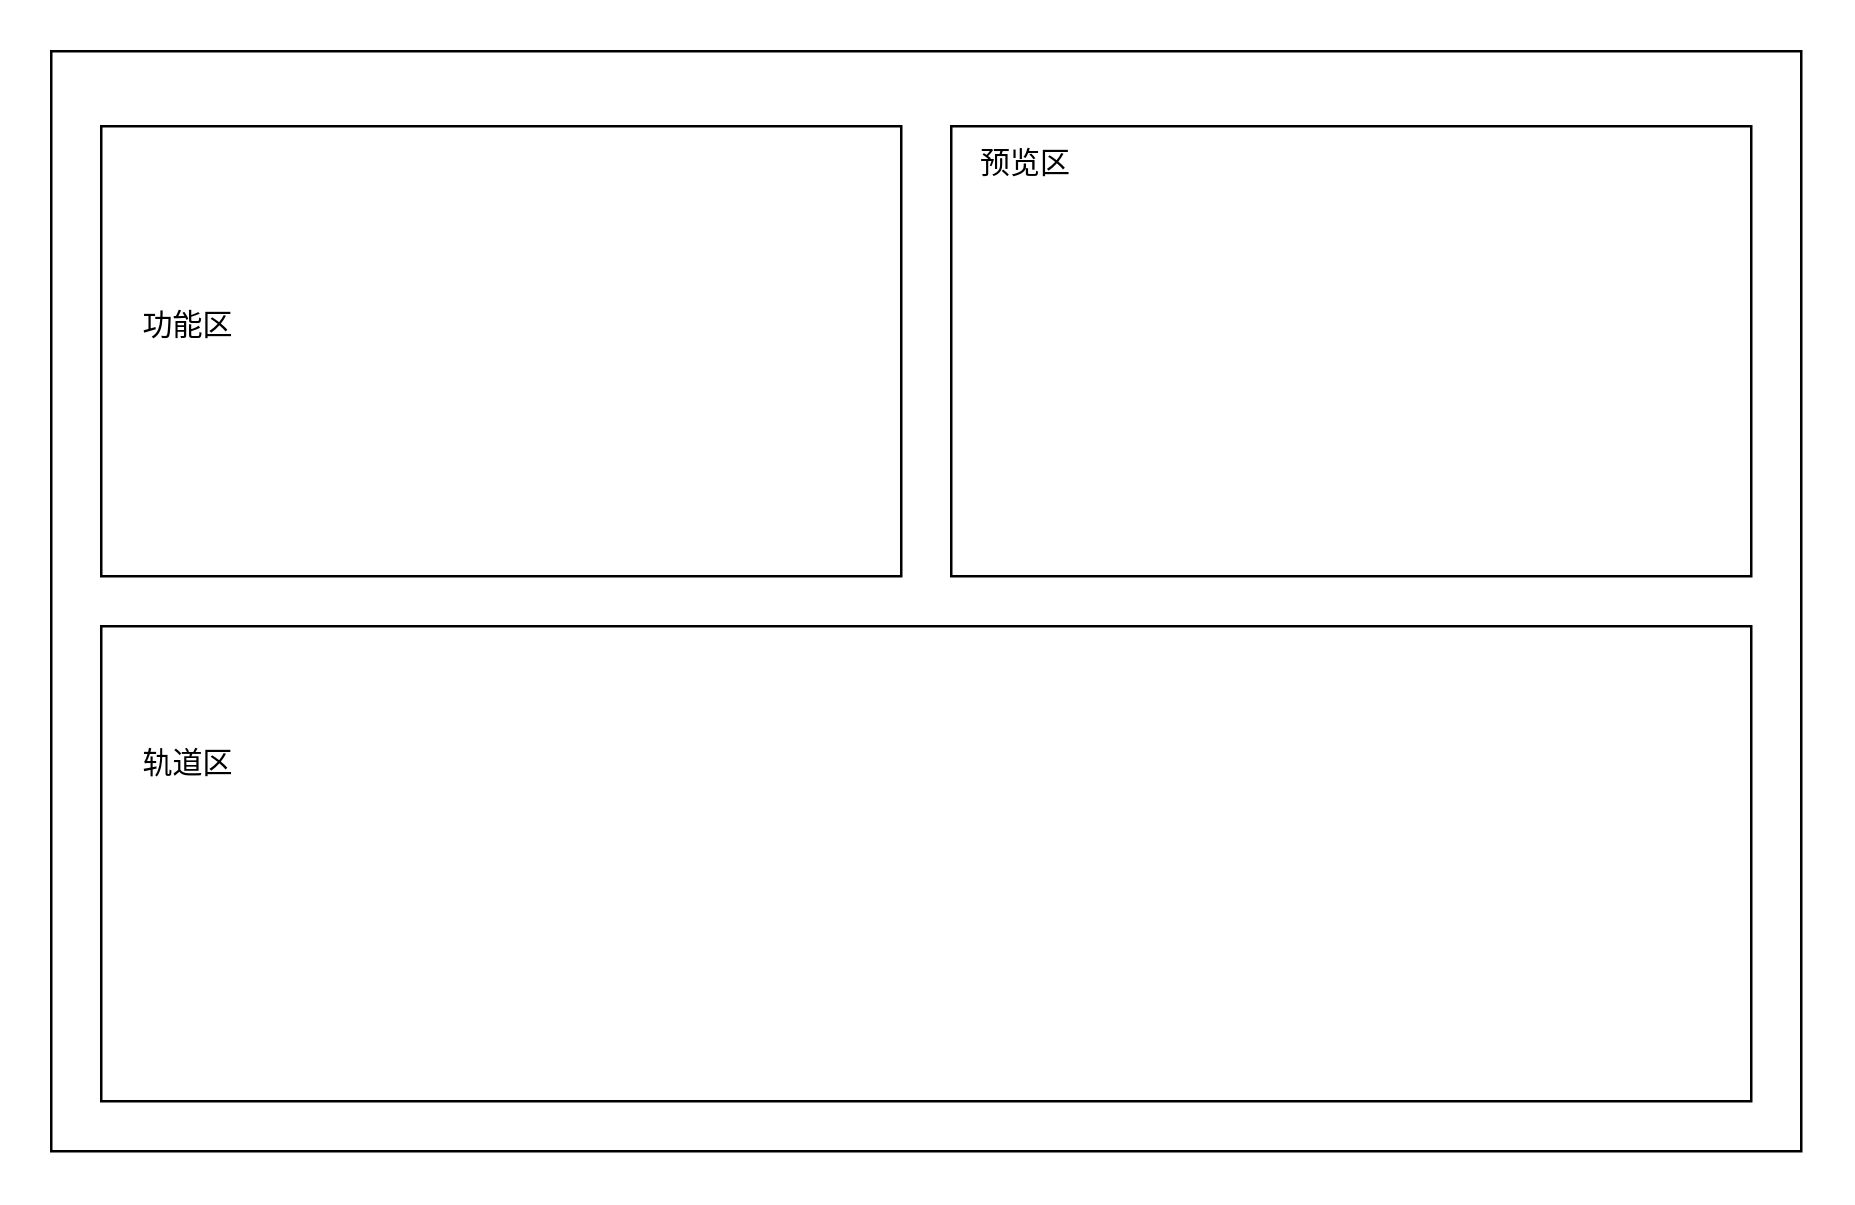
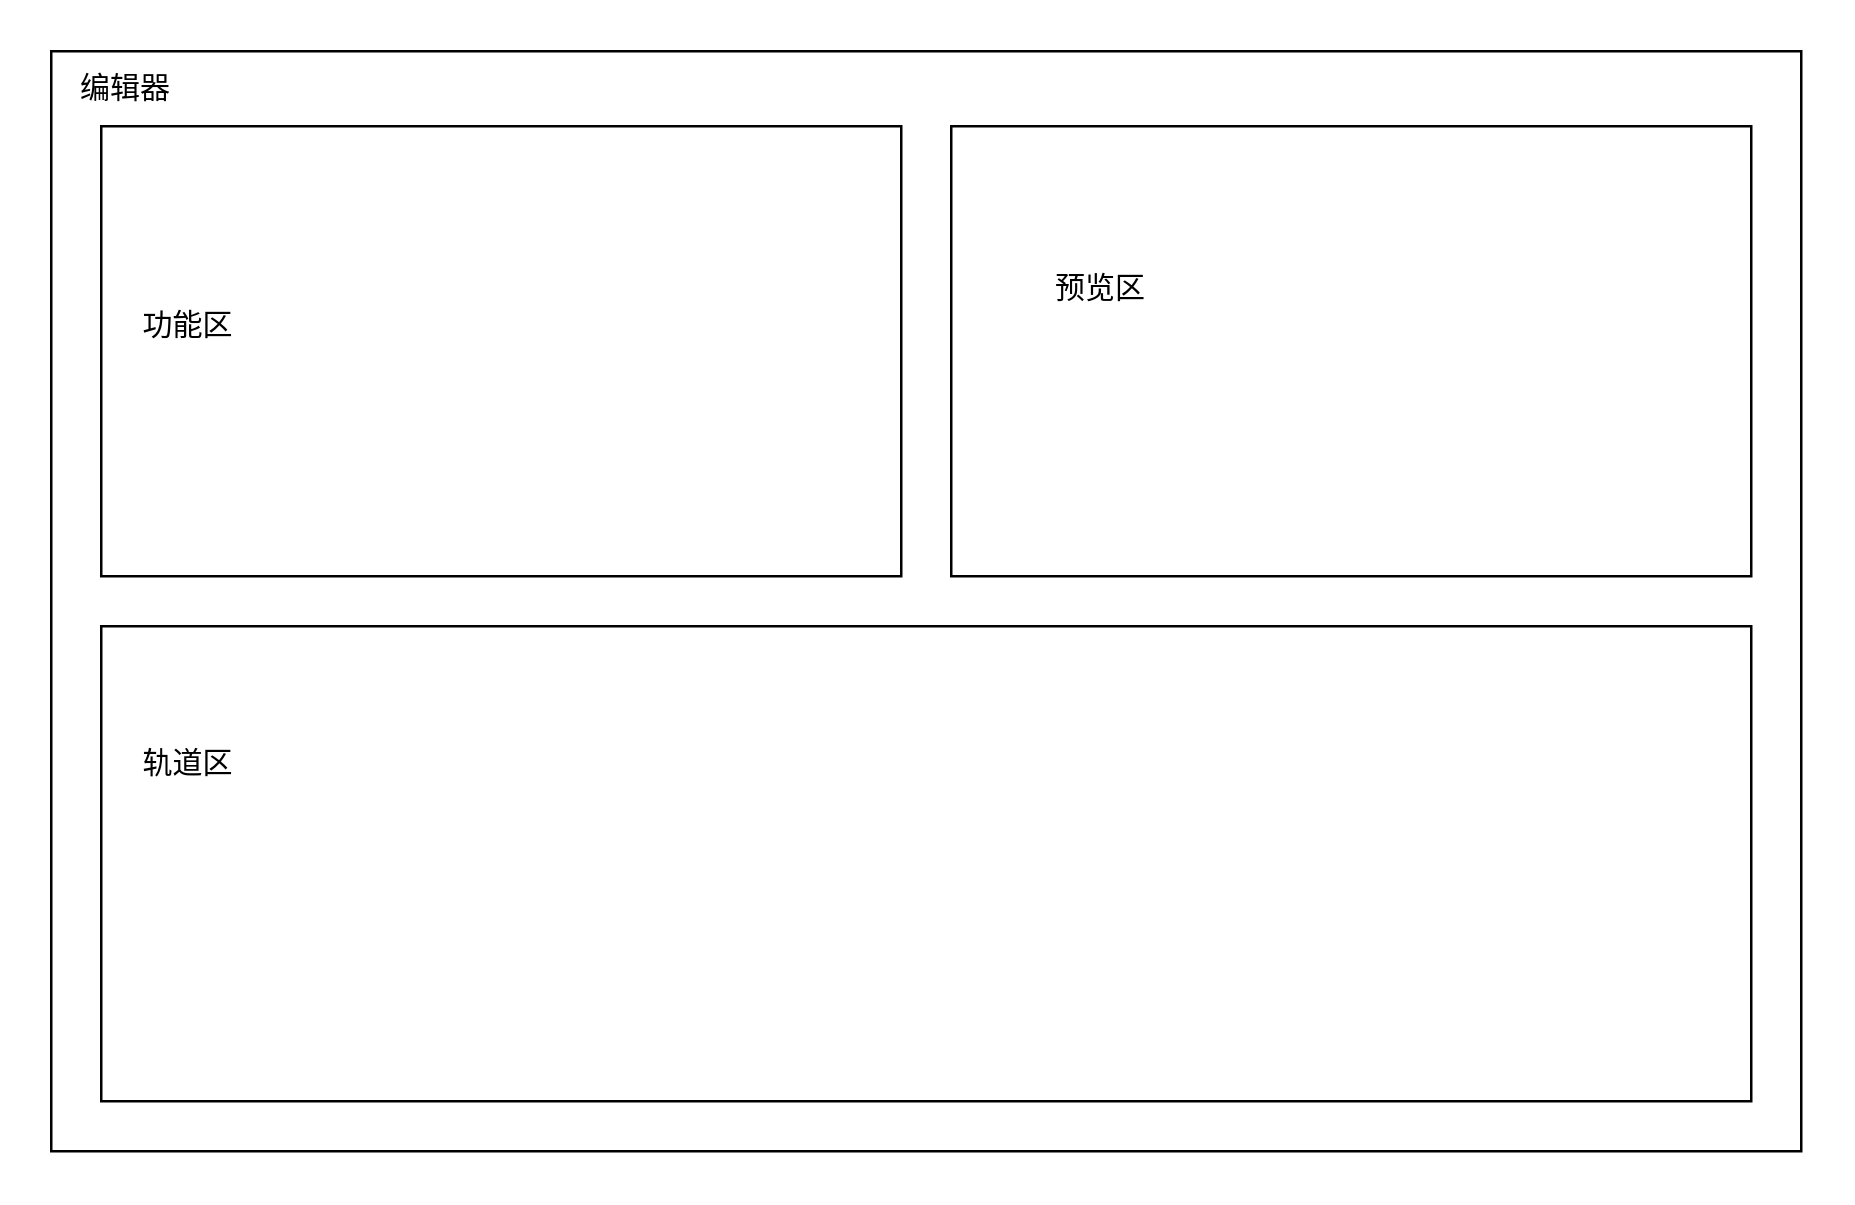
none -> (126, 89)
(1026, 164) -> (1101, 289)
